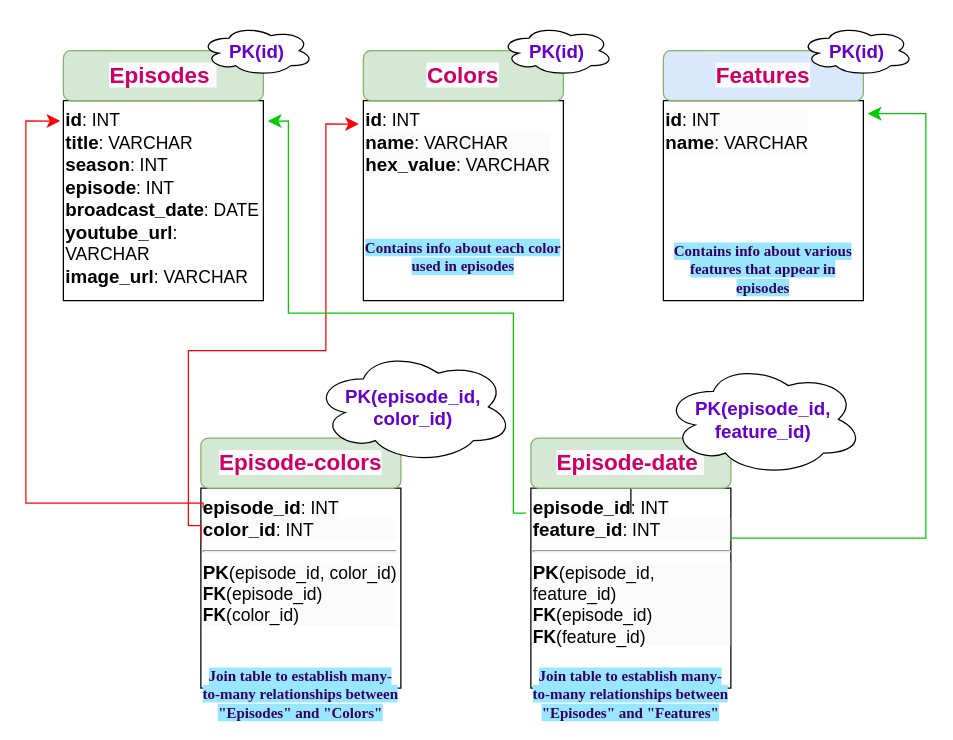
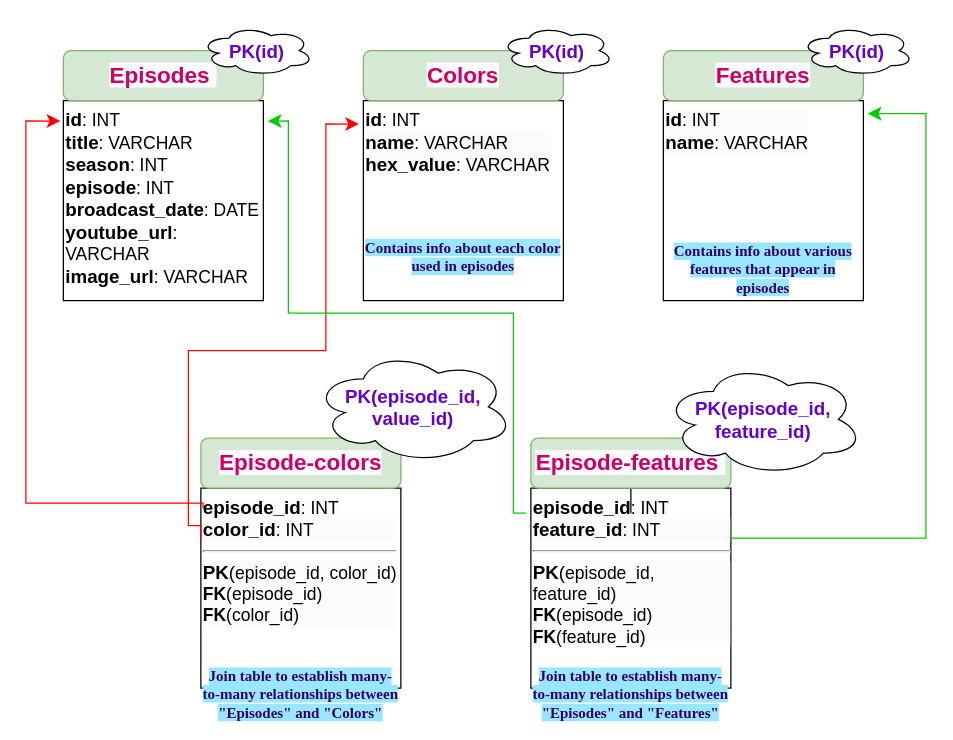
(763, 76) -> (763, 76)
(413, 407) -> (413, 407)
(631, 463) -> (631, 463)
